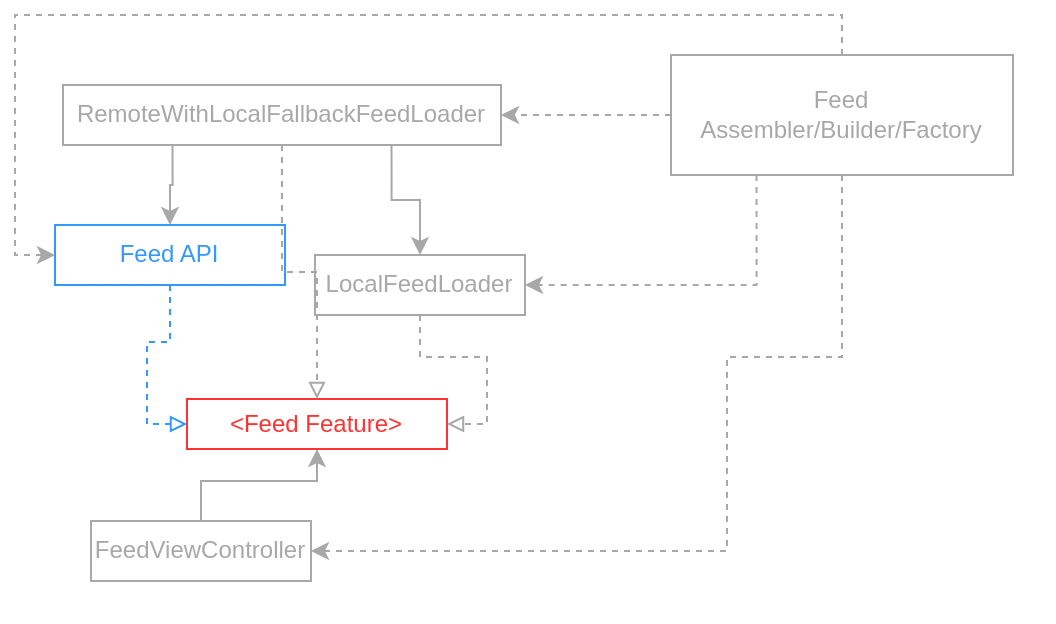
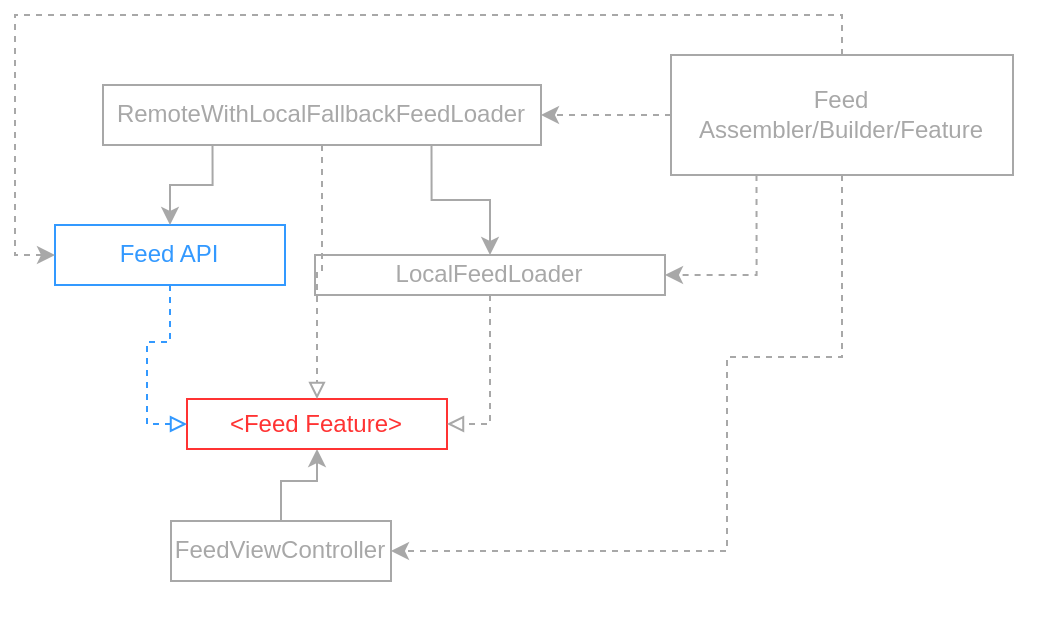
(282, 115) -> (322, 115)
(842, 115) -> (842, 115)
(420, 285) -> (490, 275)
(201, 551) -> (281, 551)
